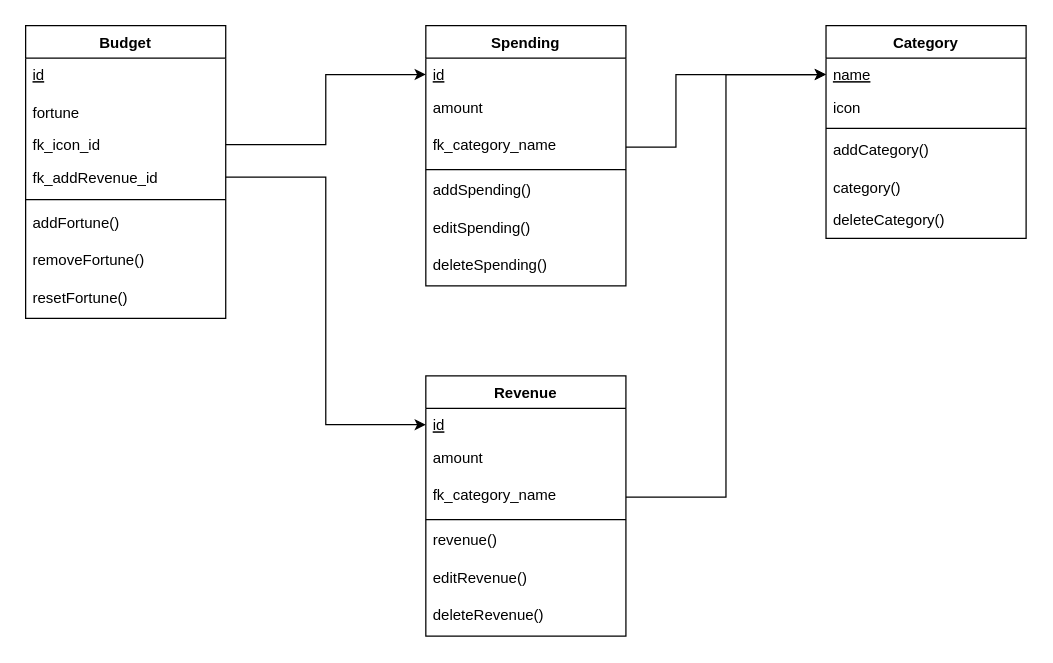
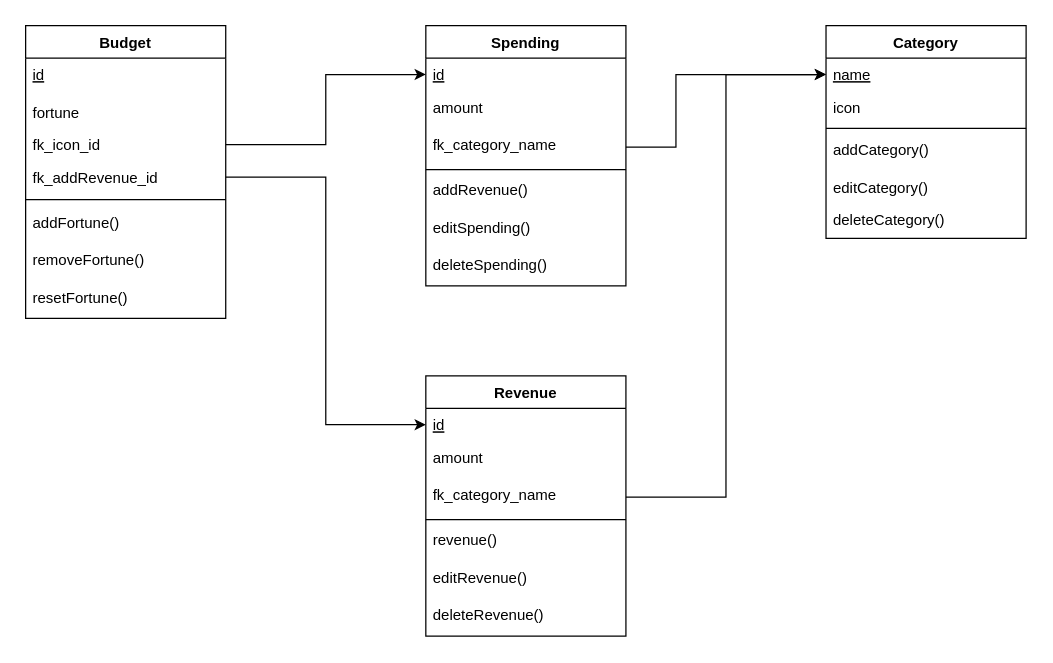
(875, 188) -> (889, 188)
(485, 190) -> (483, 190)
